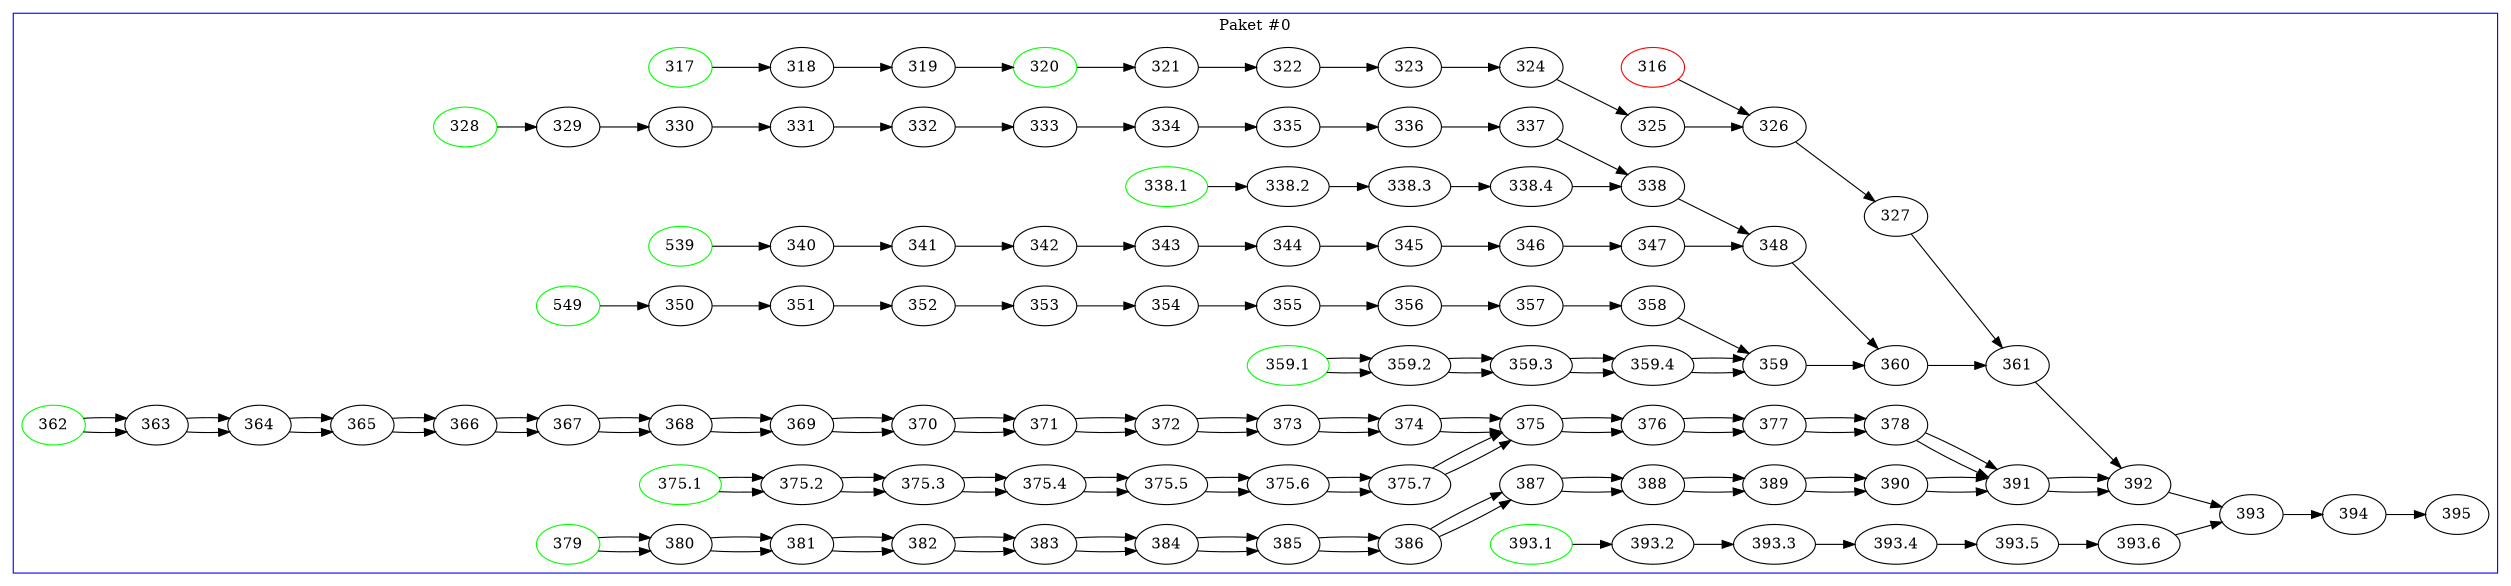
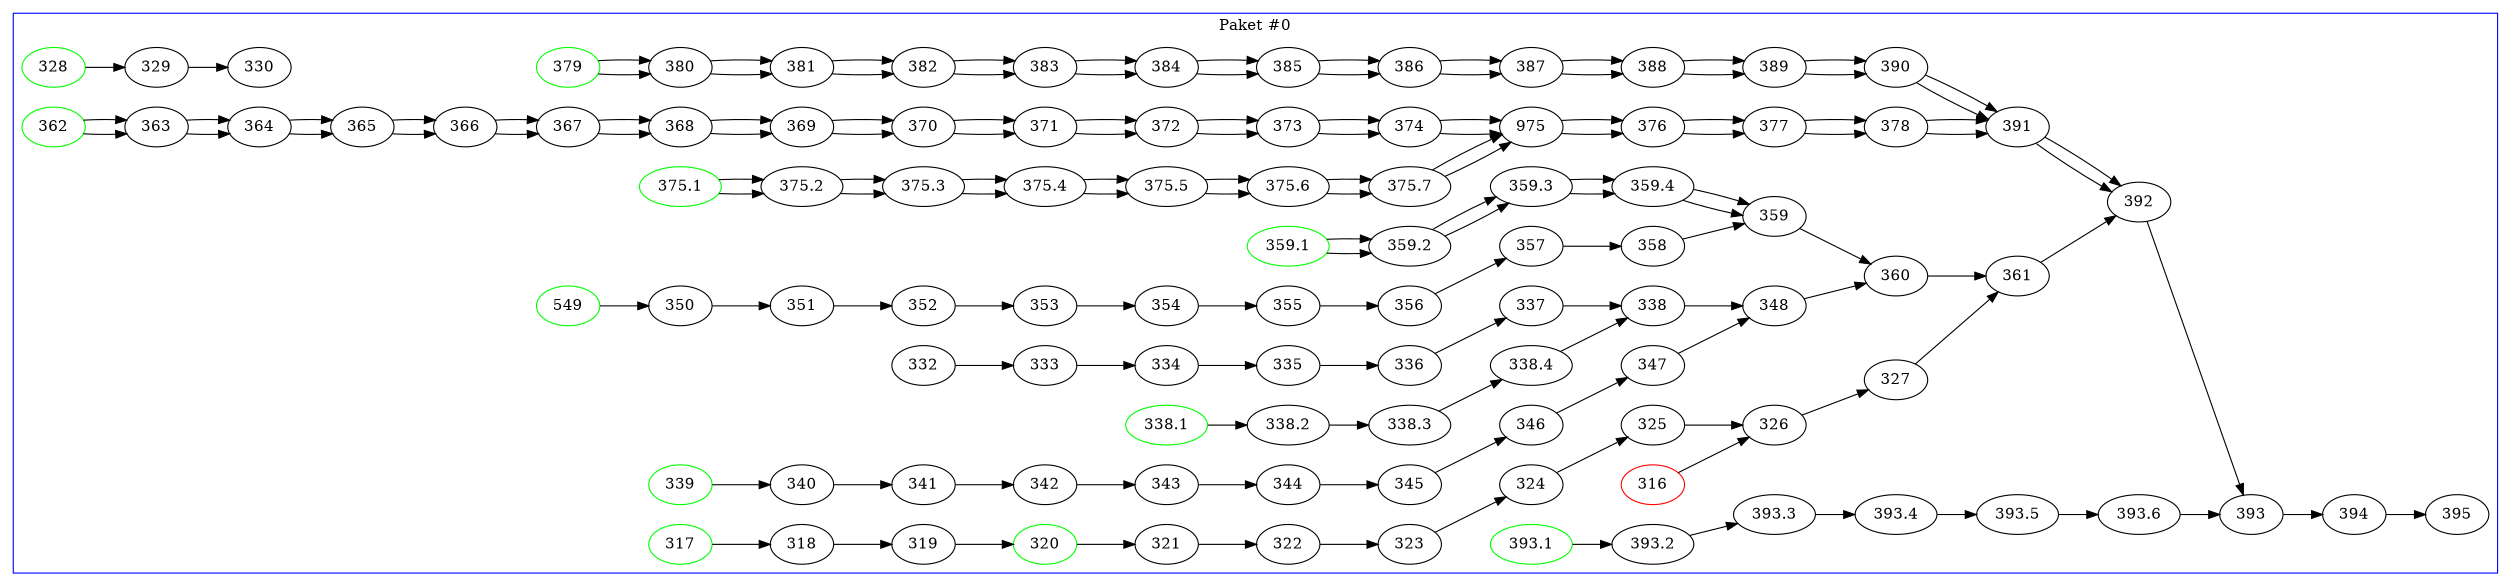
(802, 127) -> none
(680, 246) -> (680, 485)
(1531, 425) -> (1531, 127)
